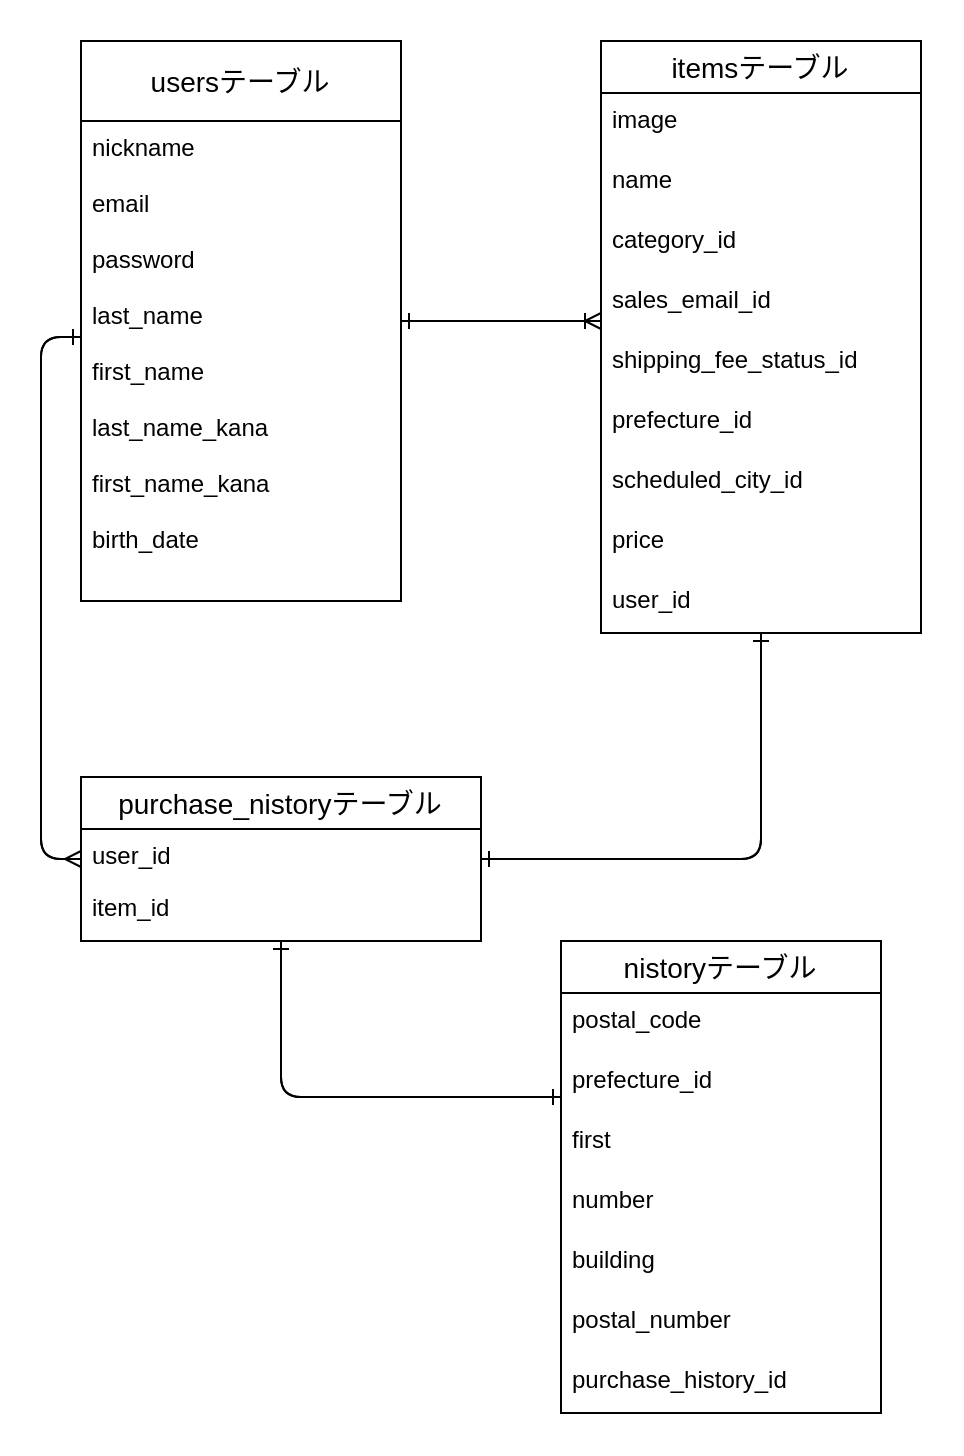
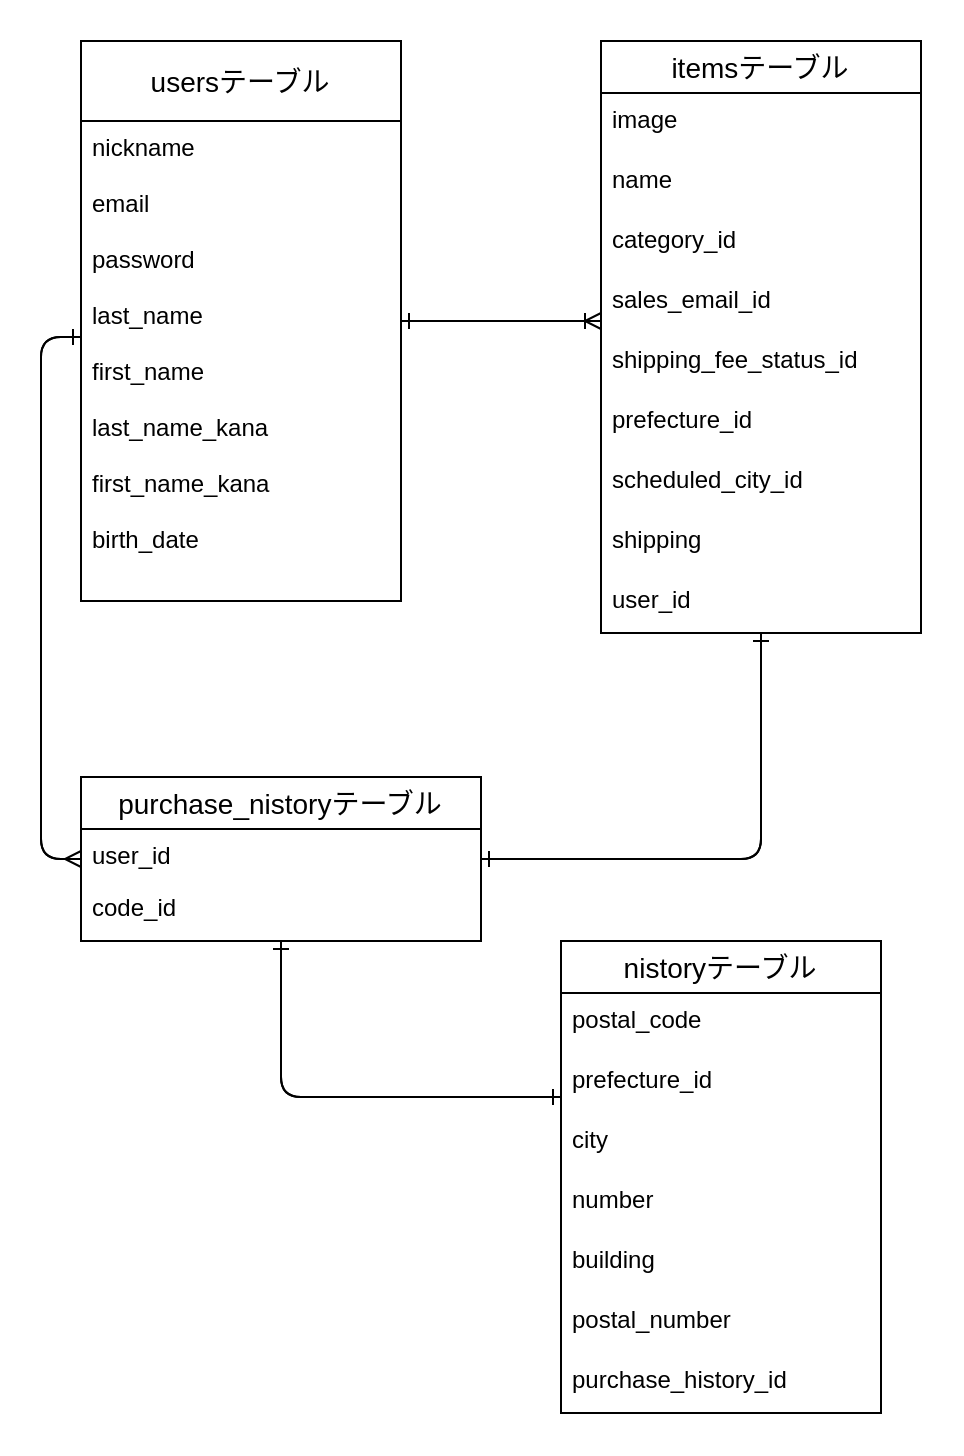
(642, 540) -> (660, 540)
(133, 908) -> (136, 908)
(602, 1140) -> (596, 1140)
